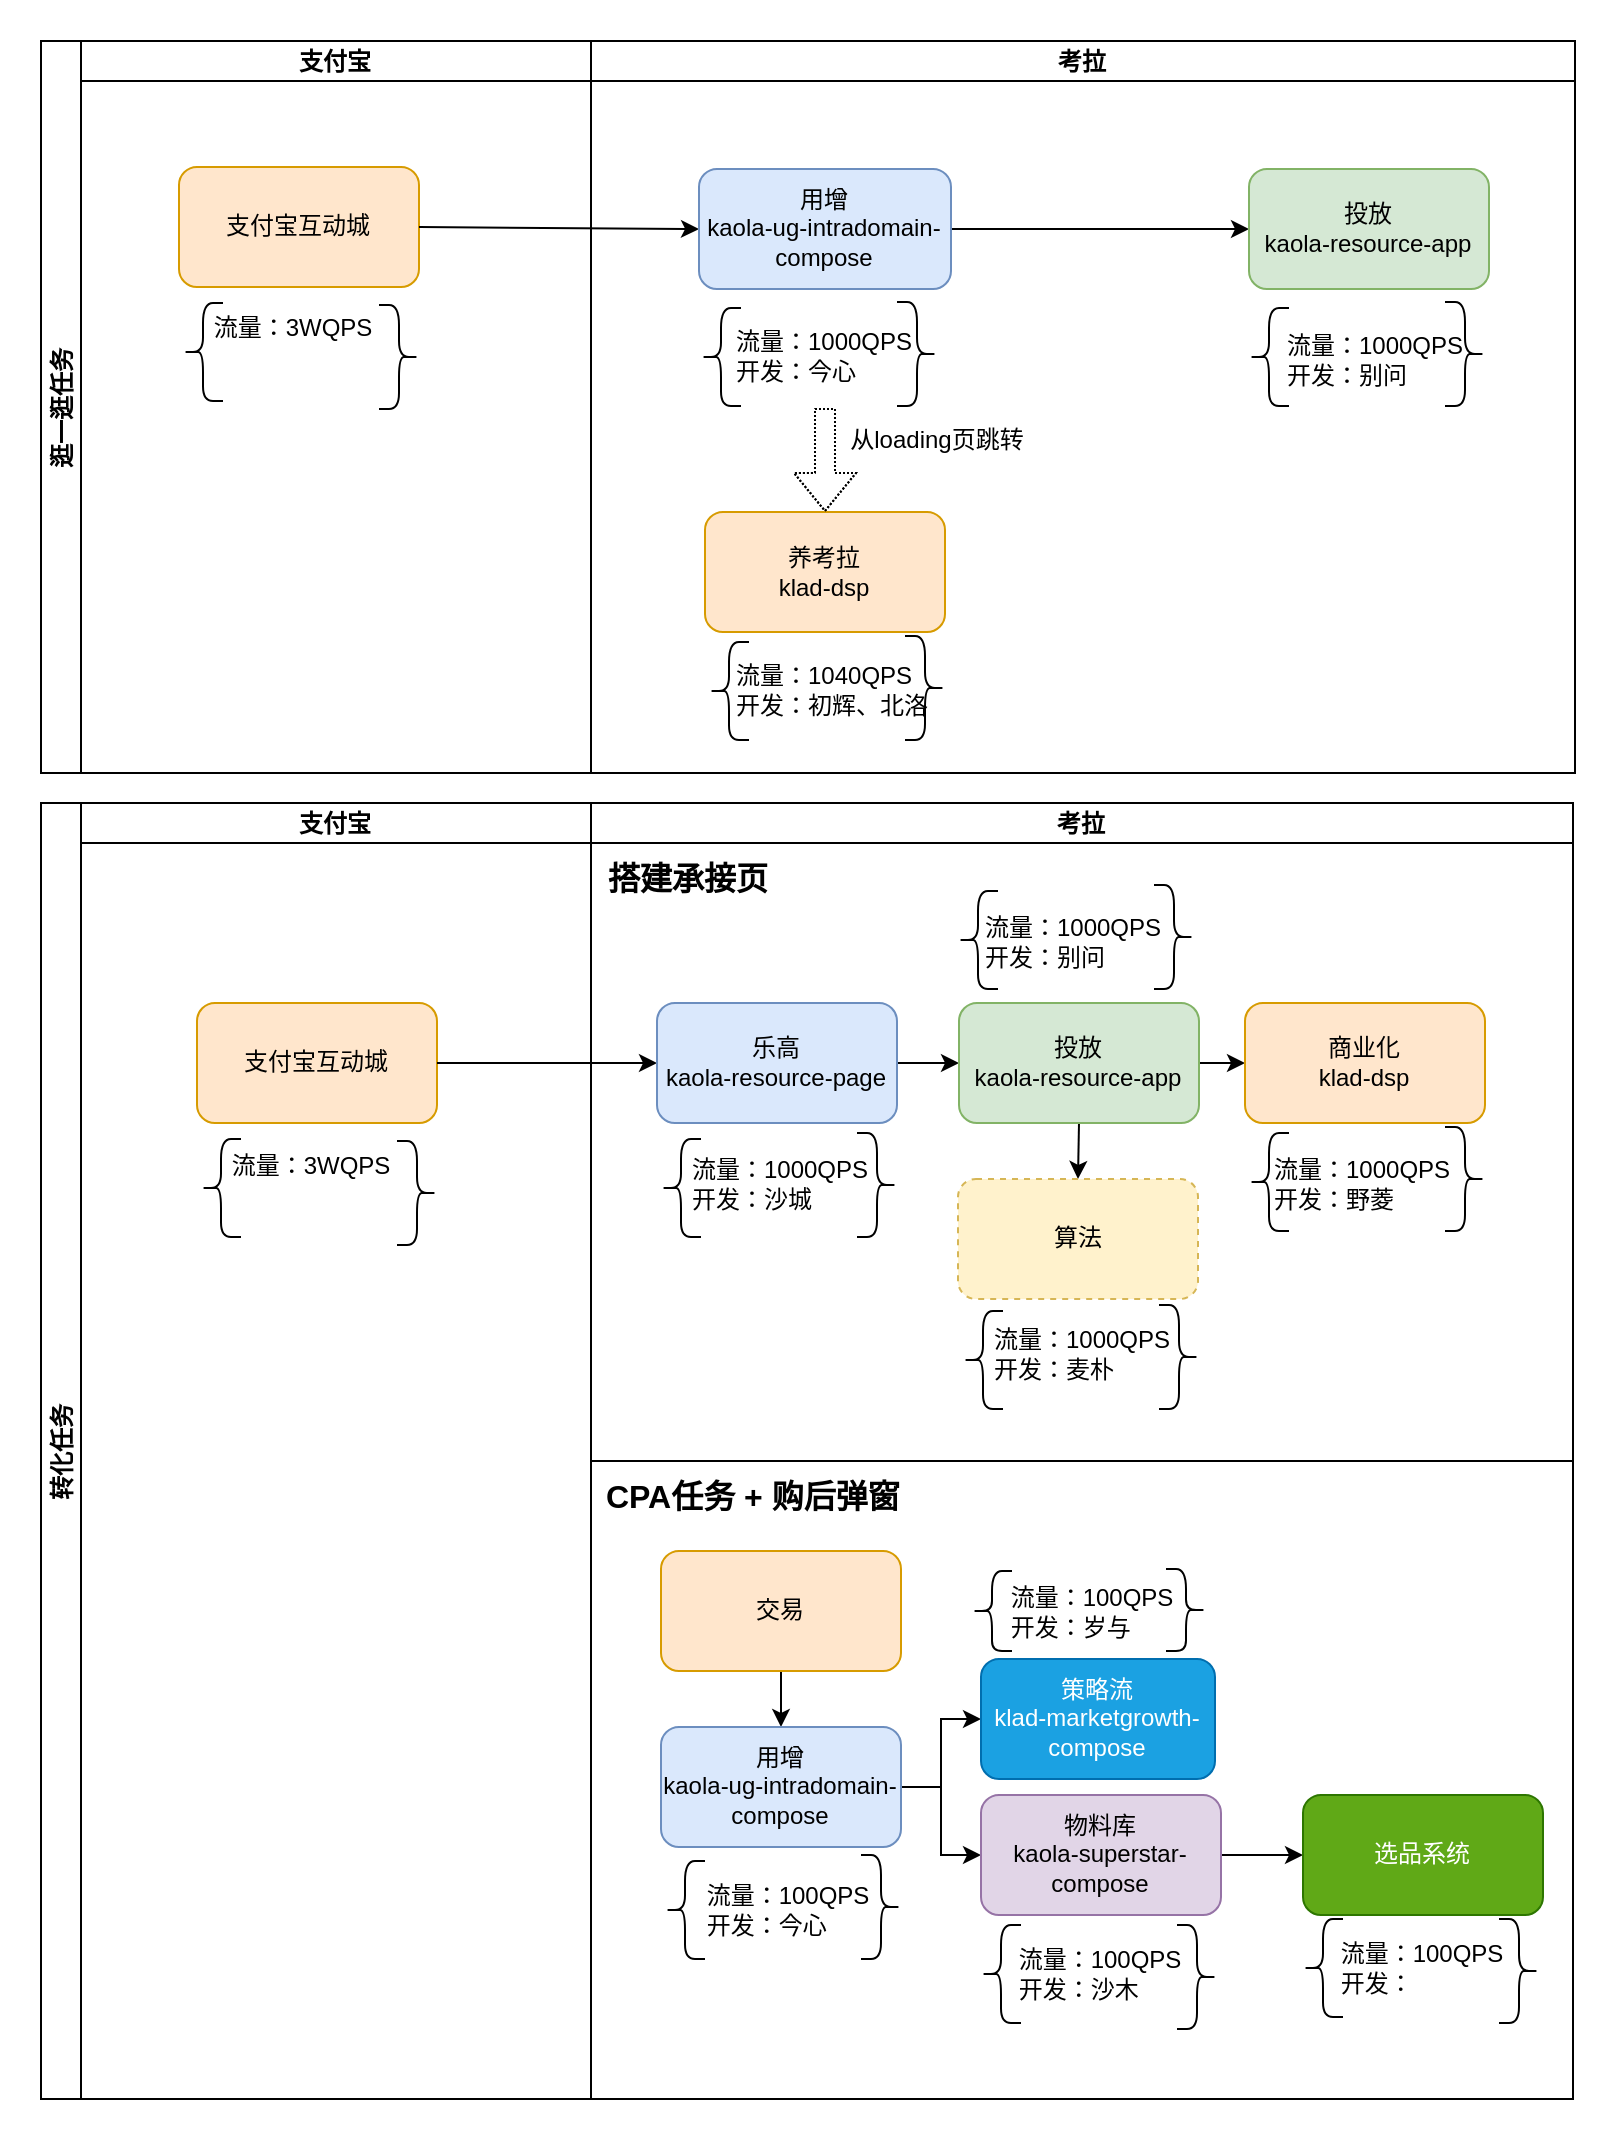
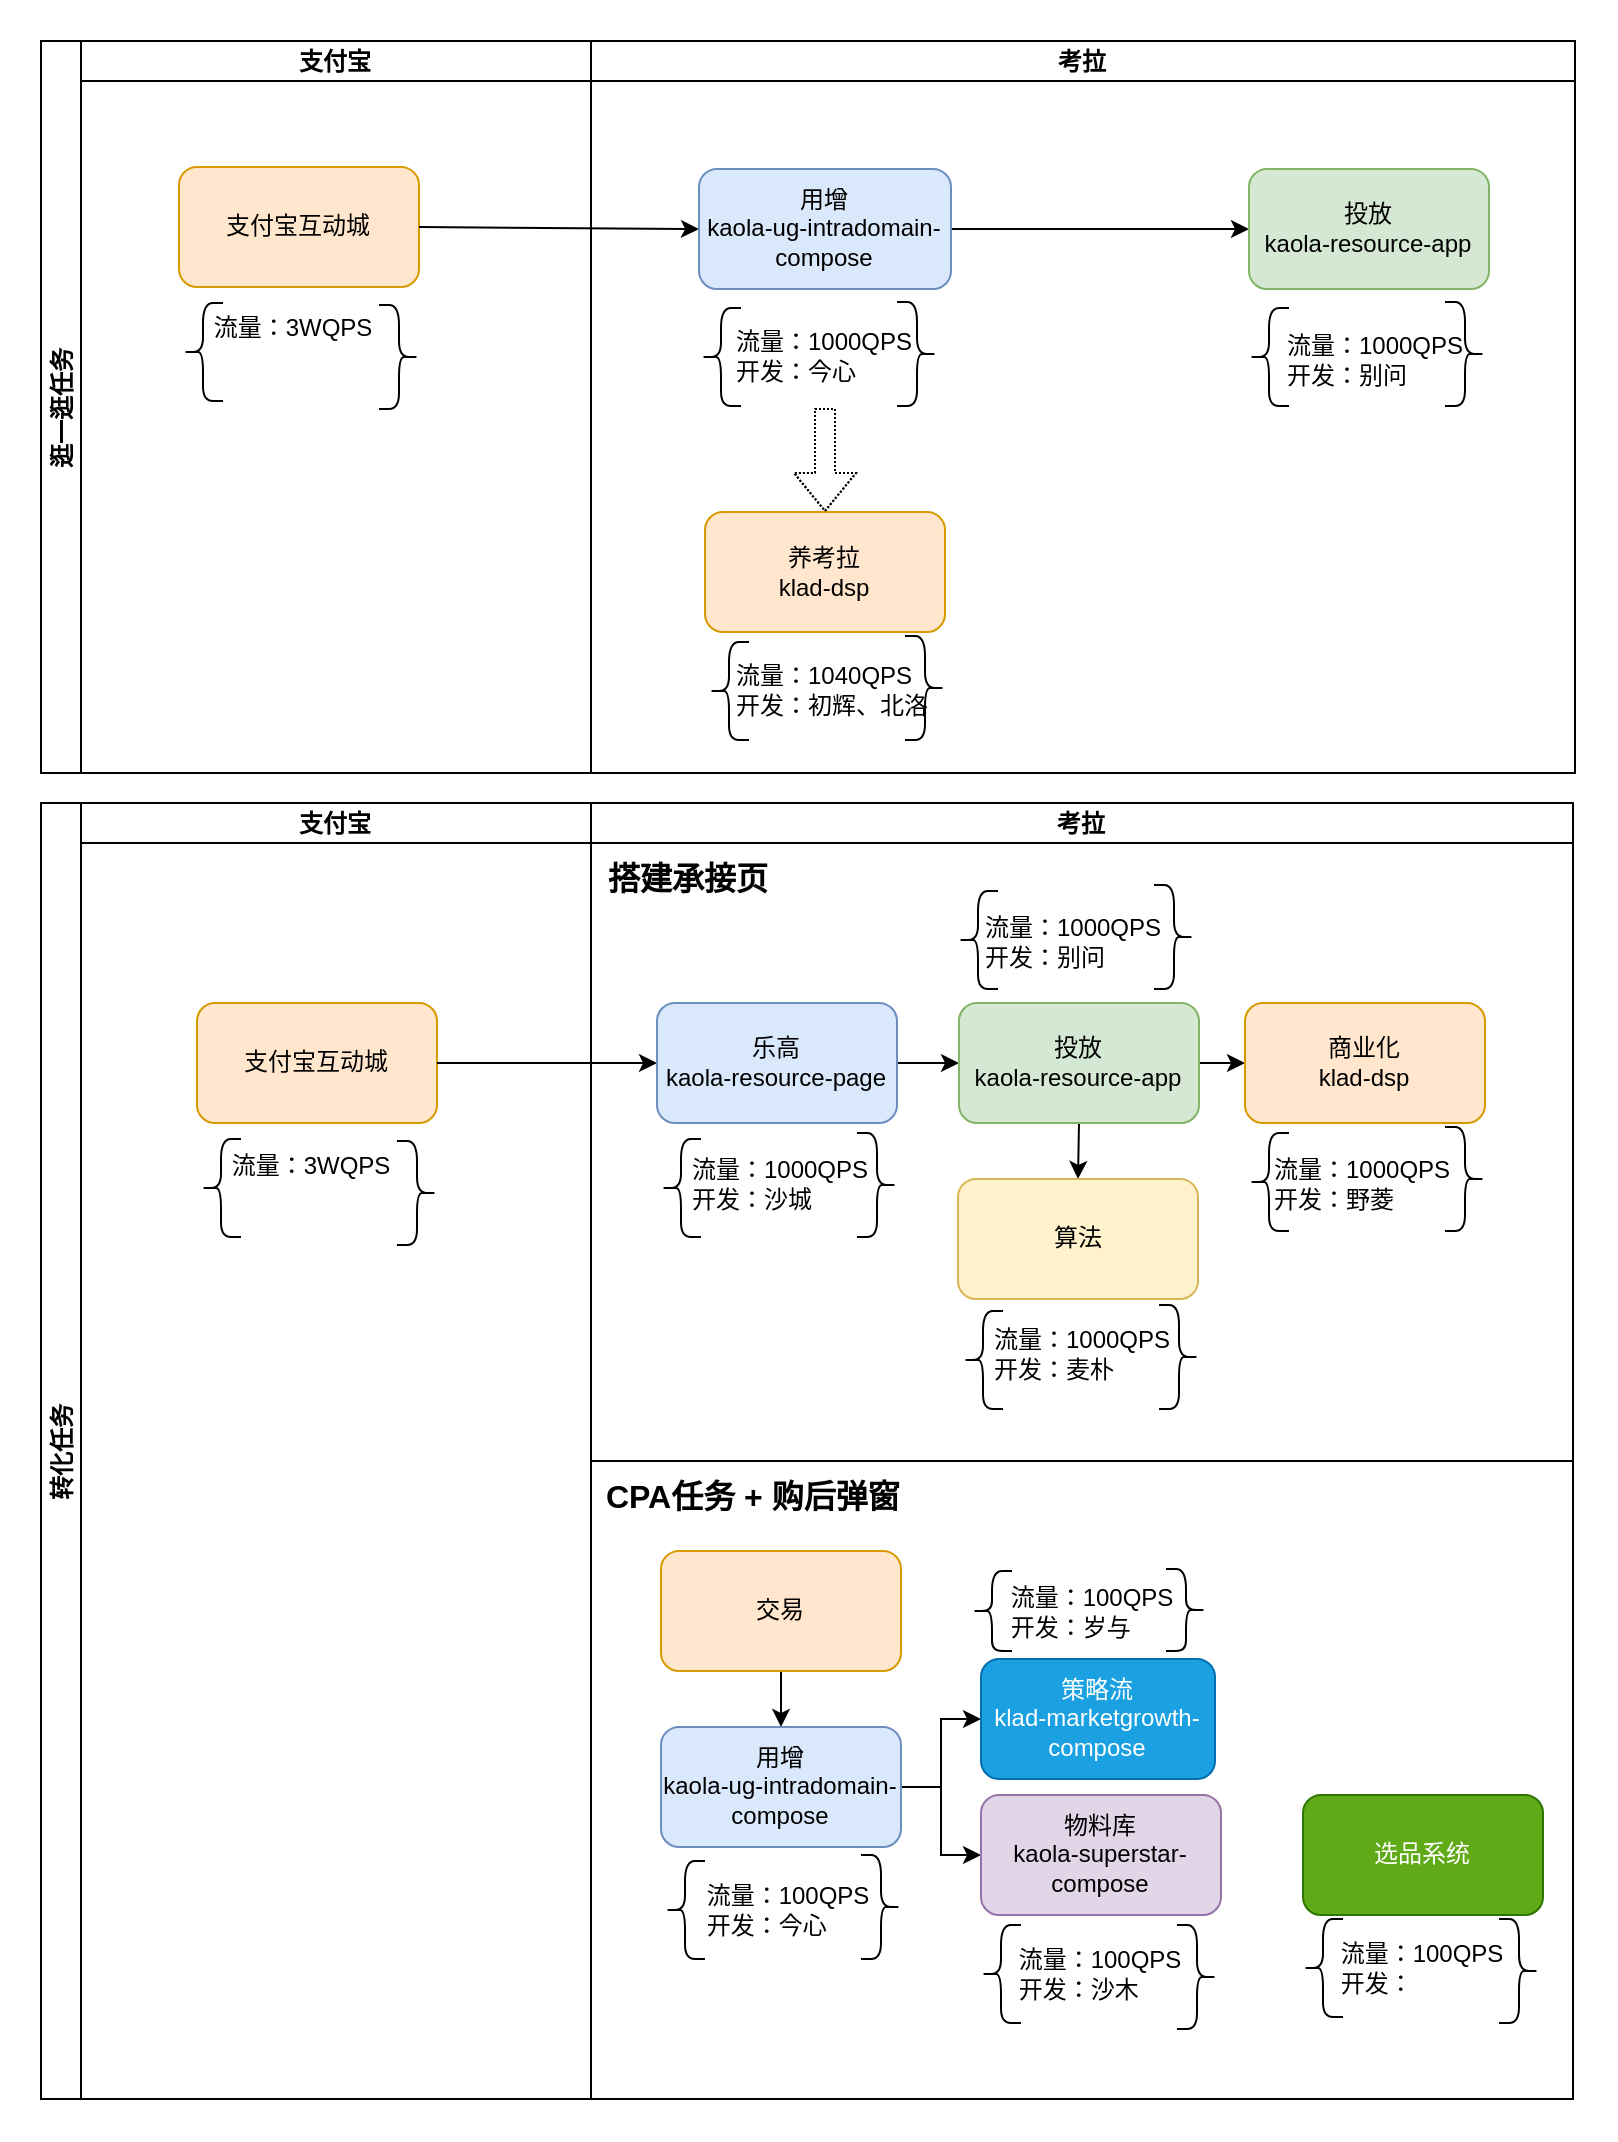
(938, 441) -> none
(1078, 1239) -> (1078, 1239)
(1255, 1855) -> none
